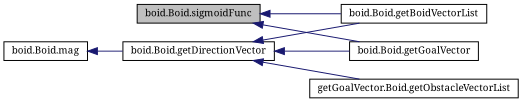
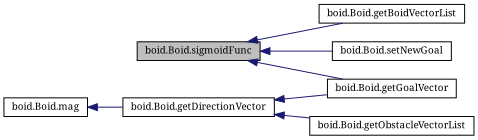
(326, 29) -> none
none -> (392, 51)
(414, 88) -> (392, 126)
